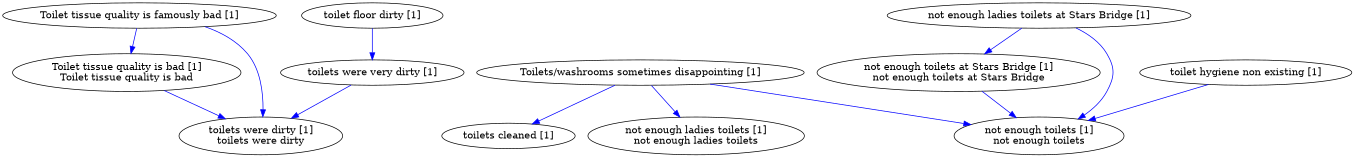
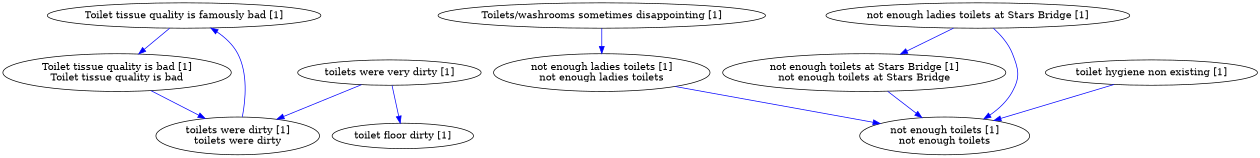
(372, 40) -> (395, 101)
(250, 57) -> (243, 70)
(837, 104) -> (774, 104)
(508, 136) -> none
